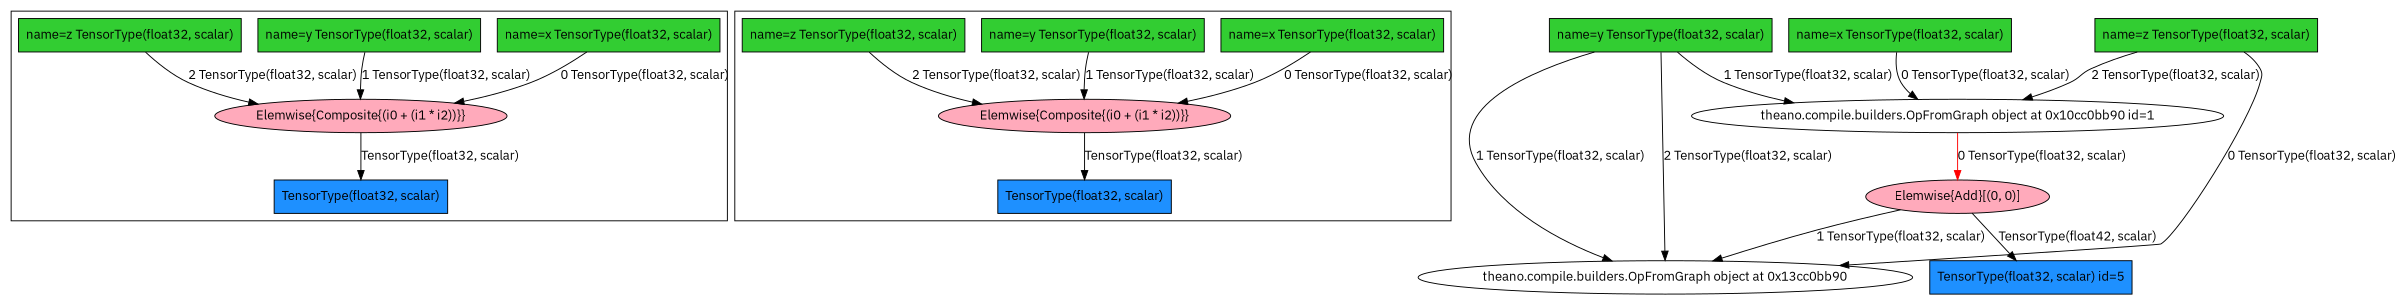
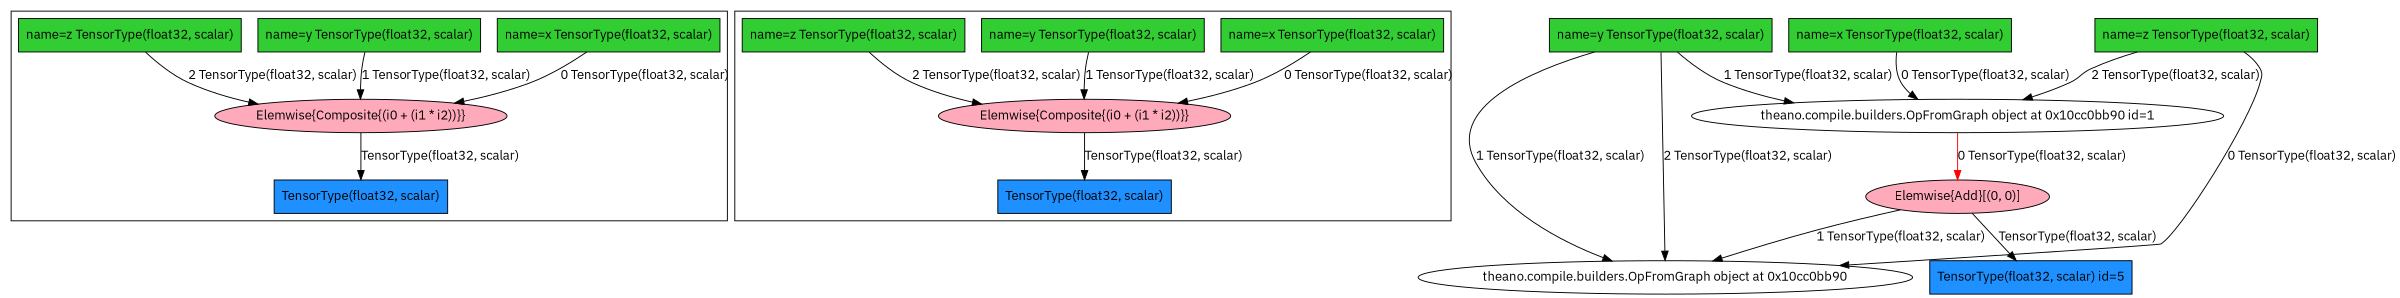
(2078, 237) -> (2078, 237)
(1665, 277) -> (1665, 277)
